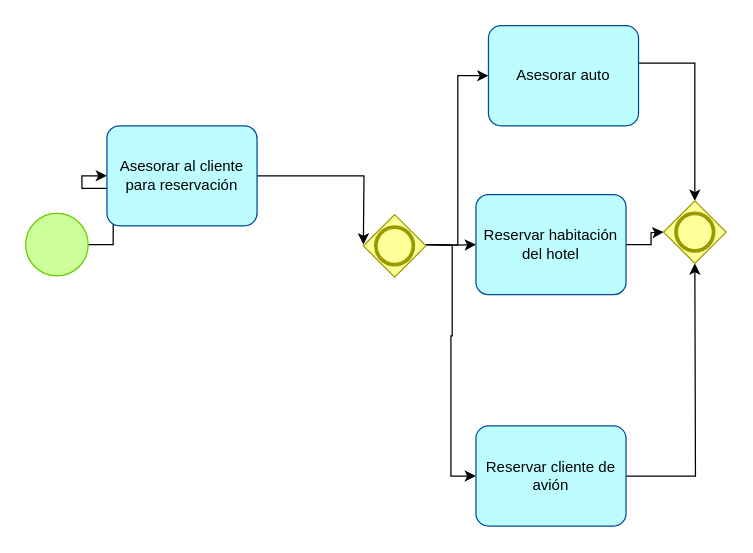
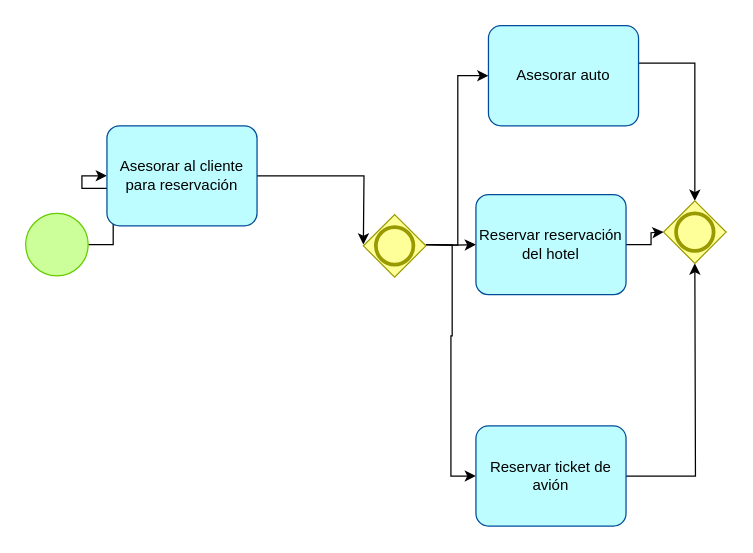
(551, 244) -> (551, 244)
(551, 476) -> (551, 476)
